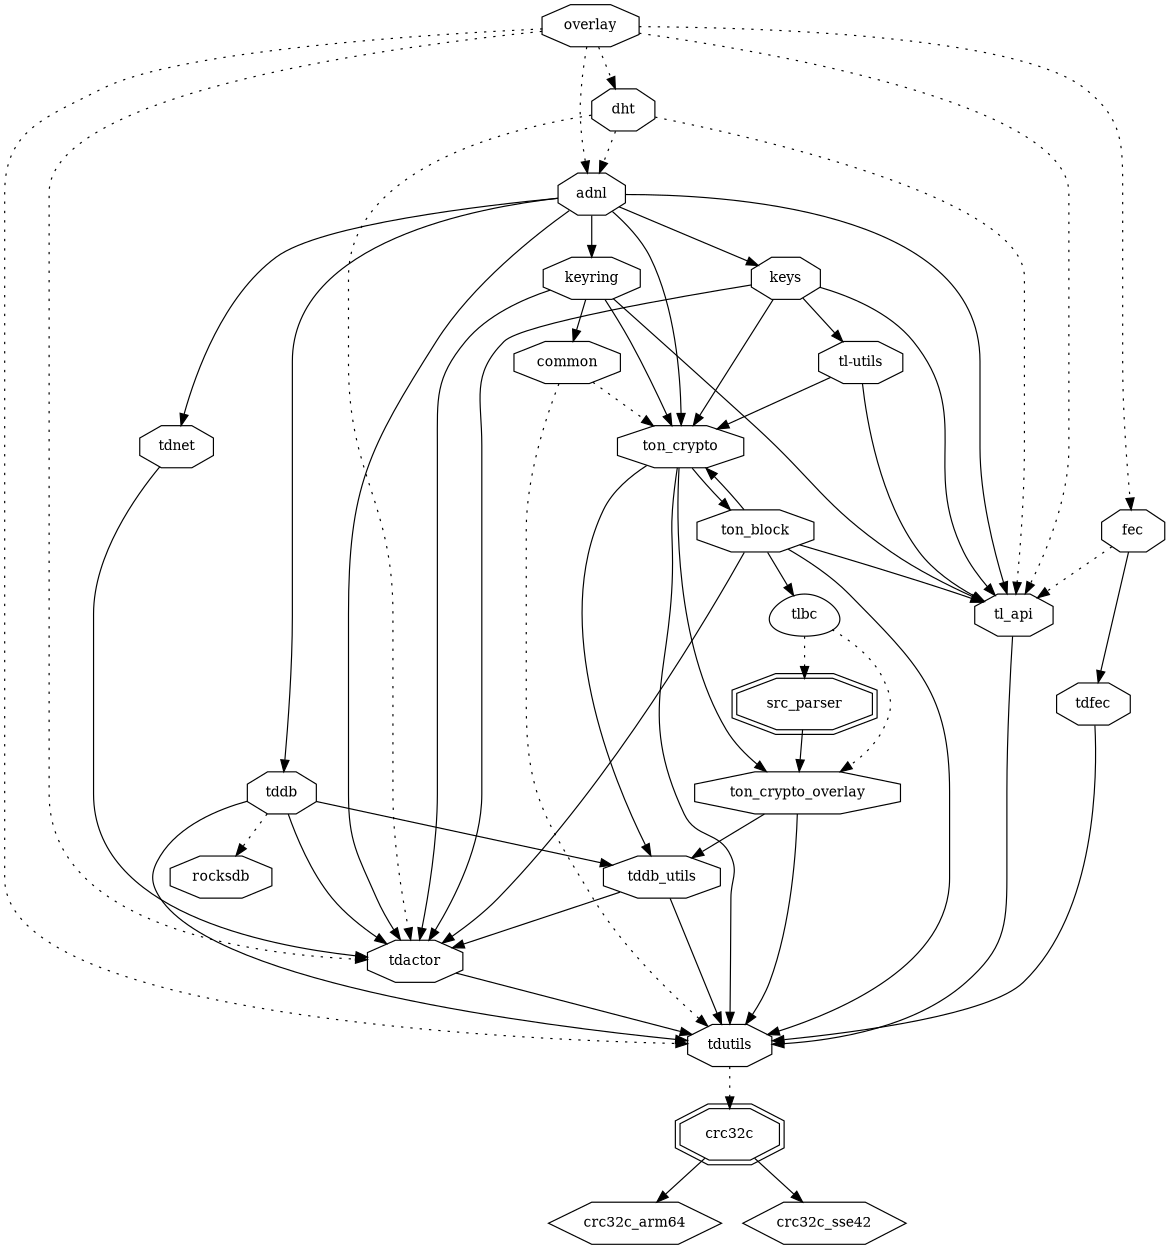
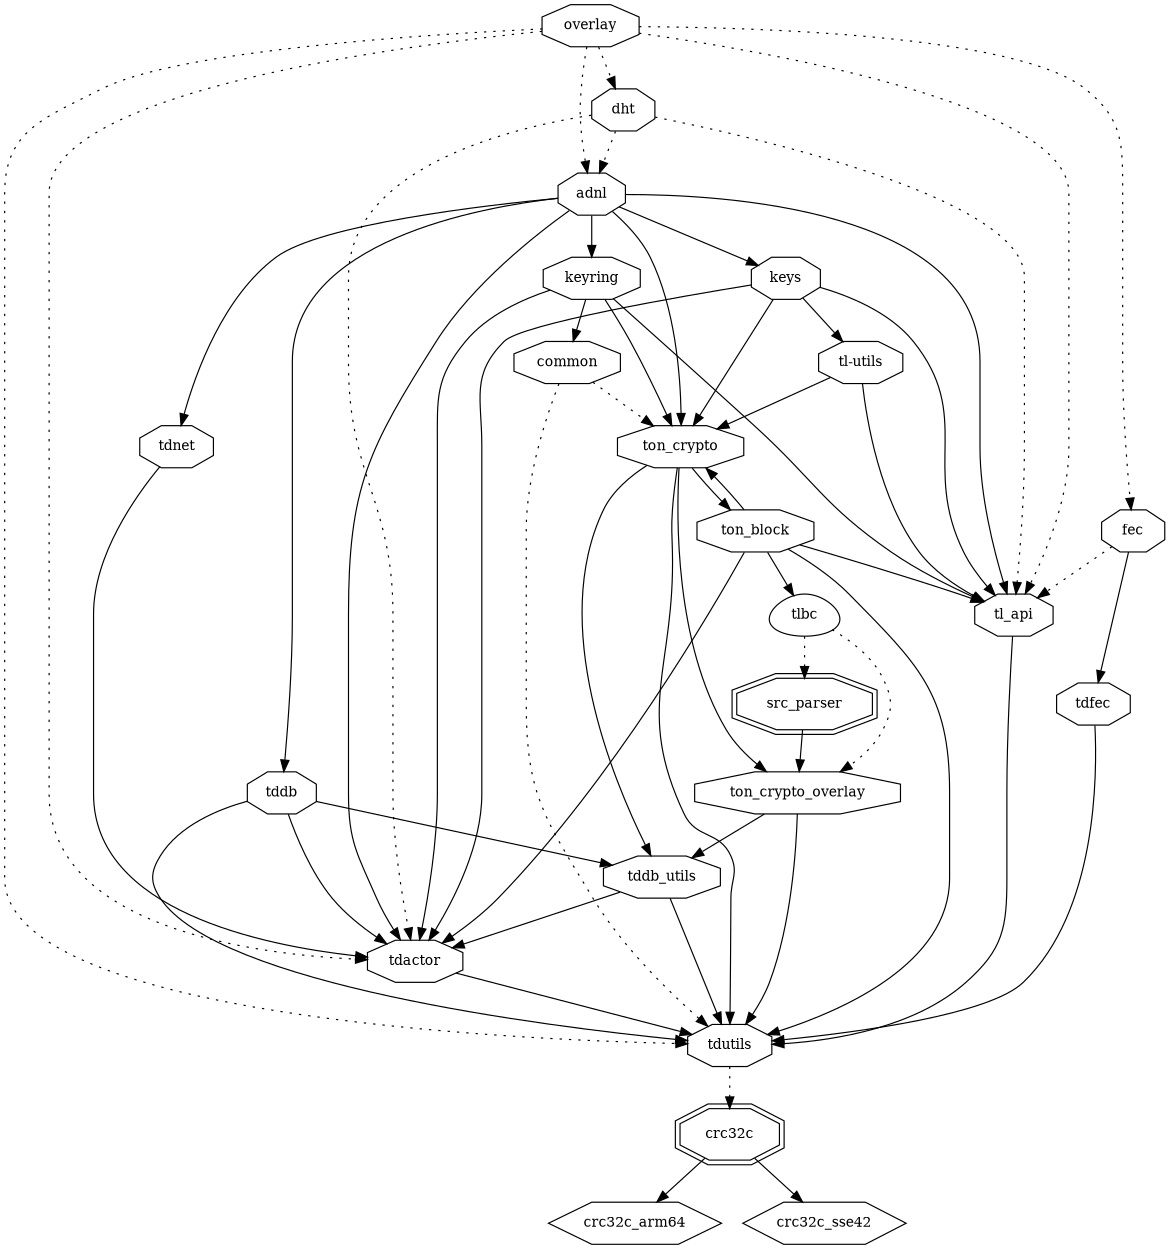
(221, 877) -> none
